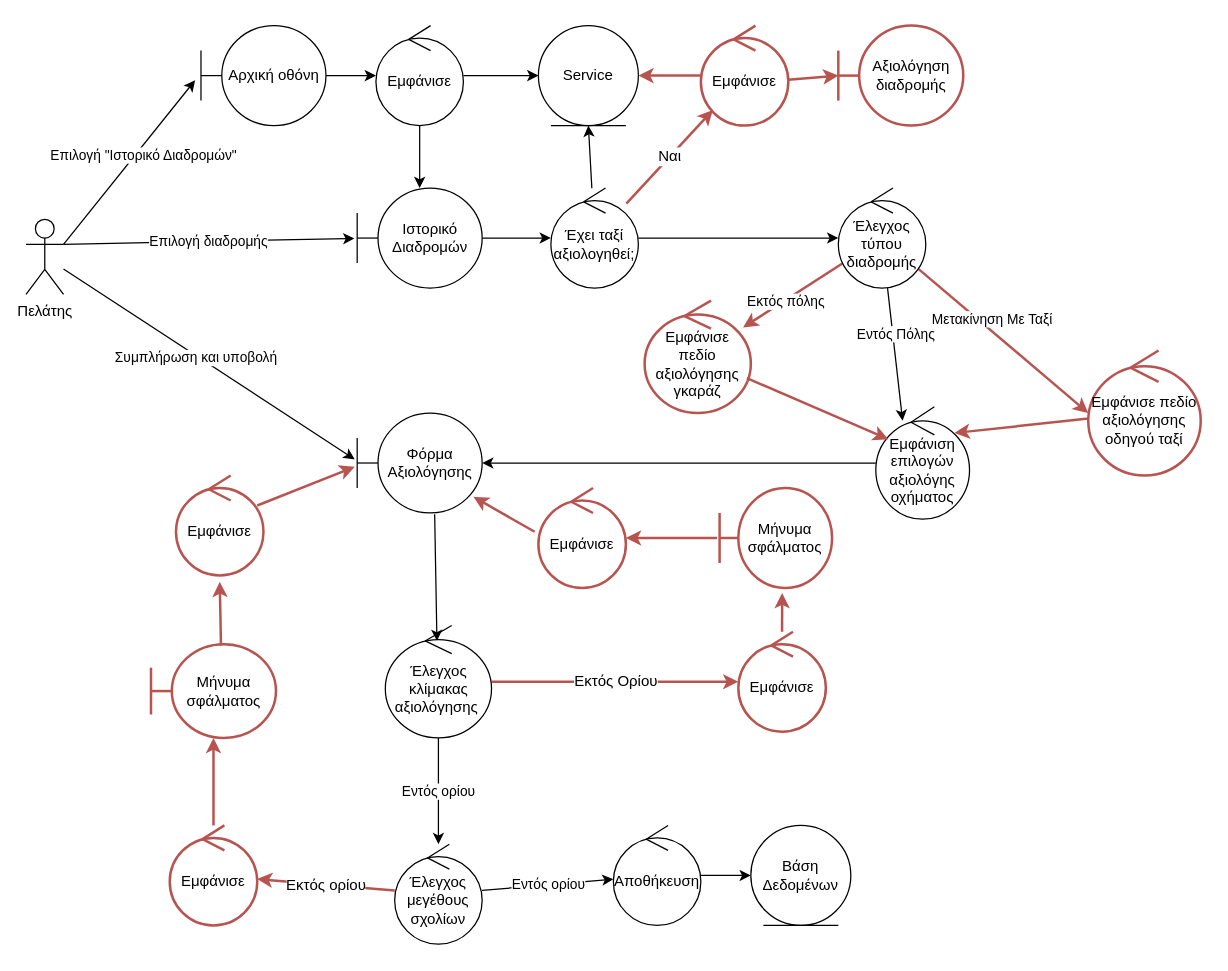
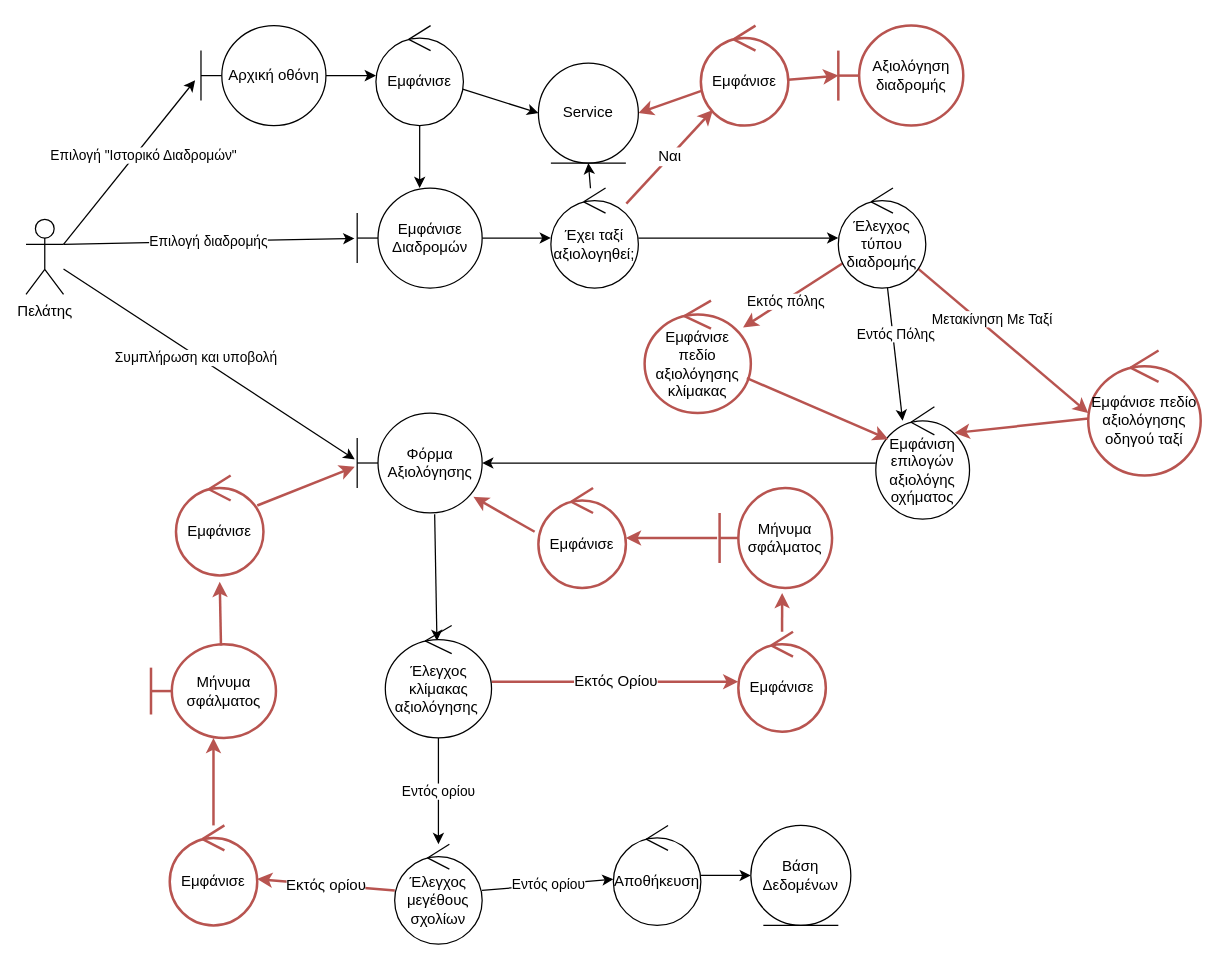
(588, 76) -> (588, 113)
(430, 238) -> (430, 238)
(698, 364) -> (698, 364)
